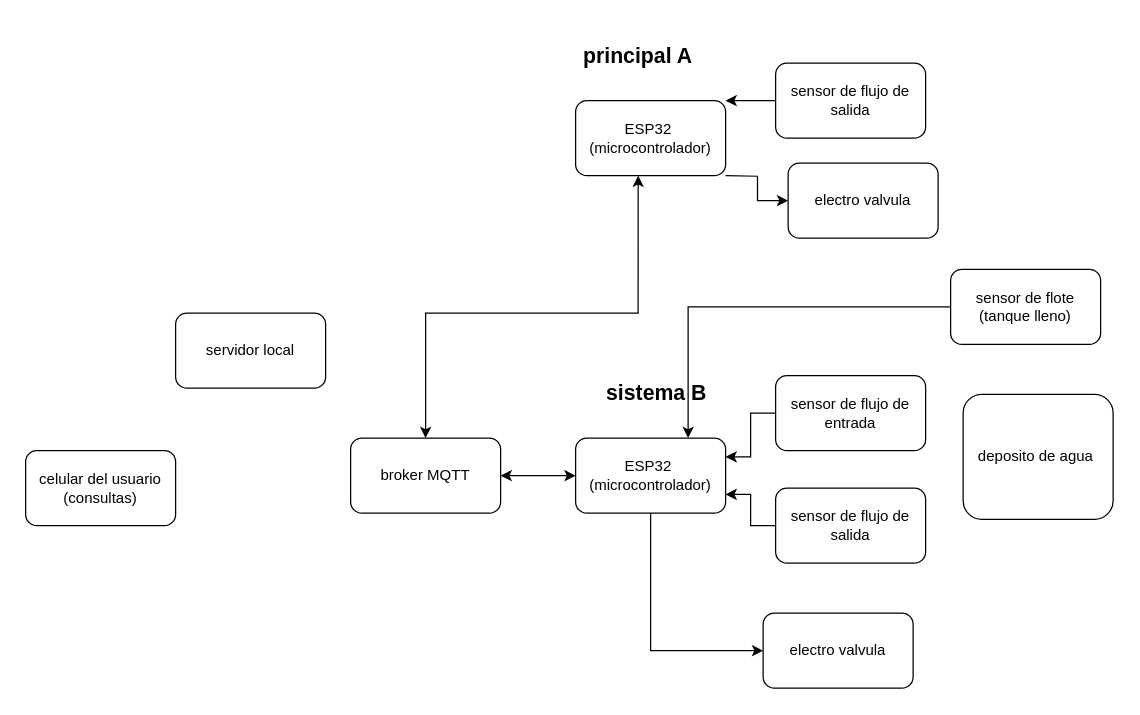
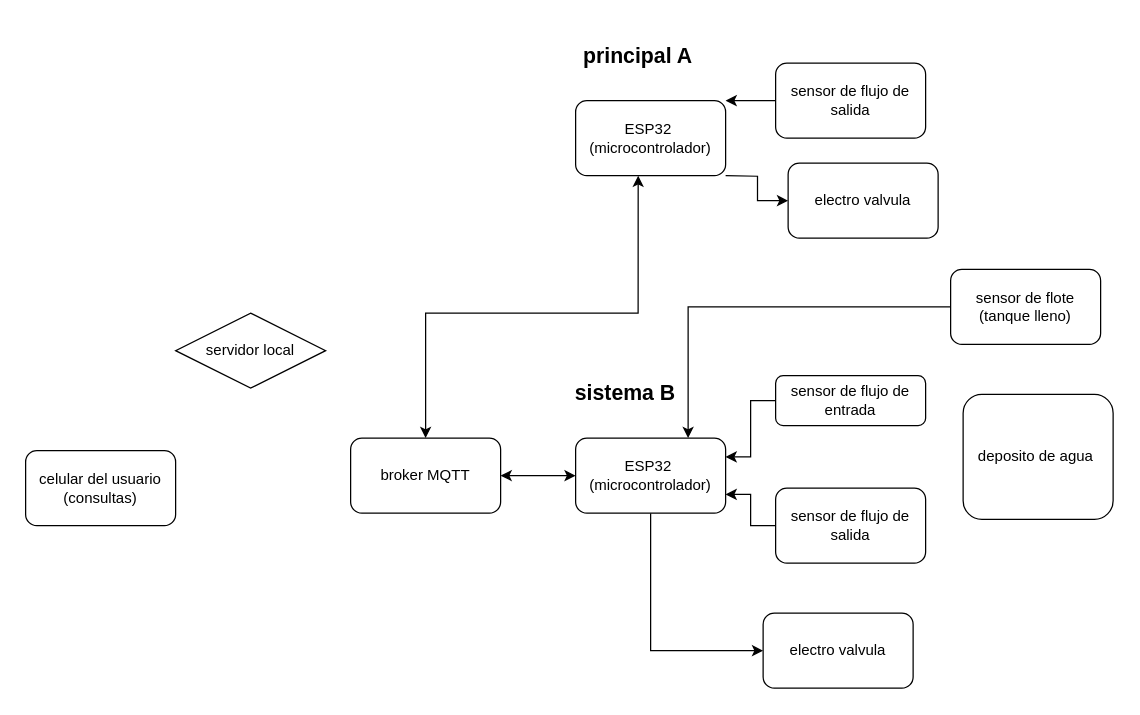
(251, 351) -> (251, 351)
(657, 394) -> (626, 394)
(851, 413) -> (851, 401)
